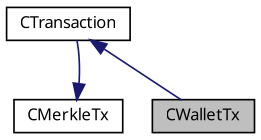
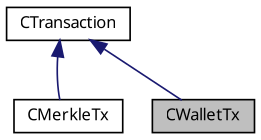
(79, 62) -> (57, 78)
